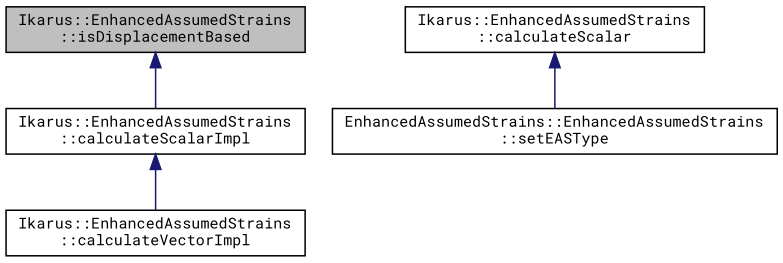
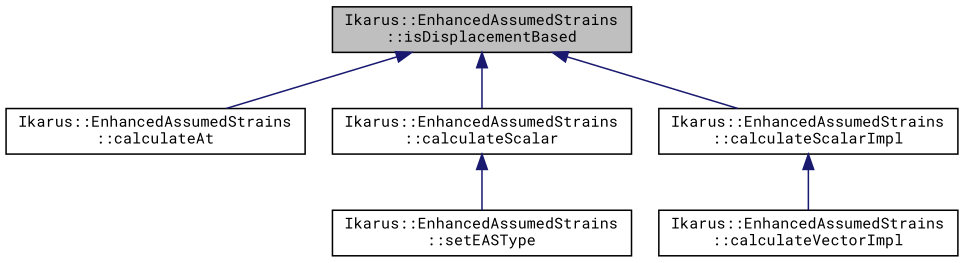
none -> (482, 88)
none -> (156, 131)
(555, 131) -> (482, 233)
